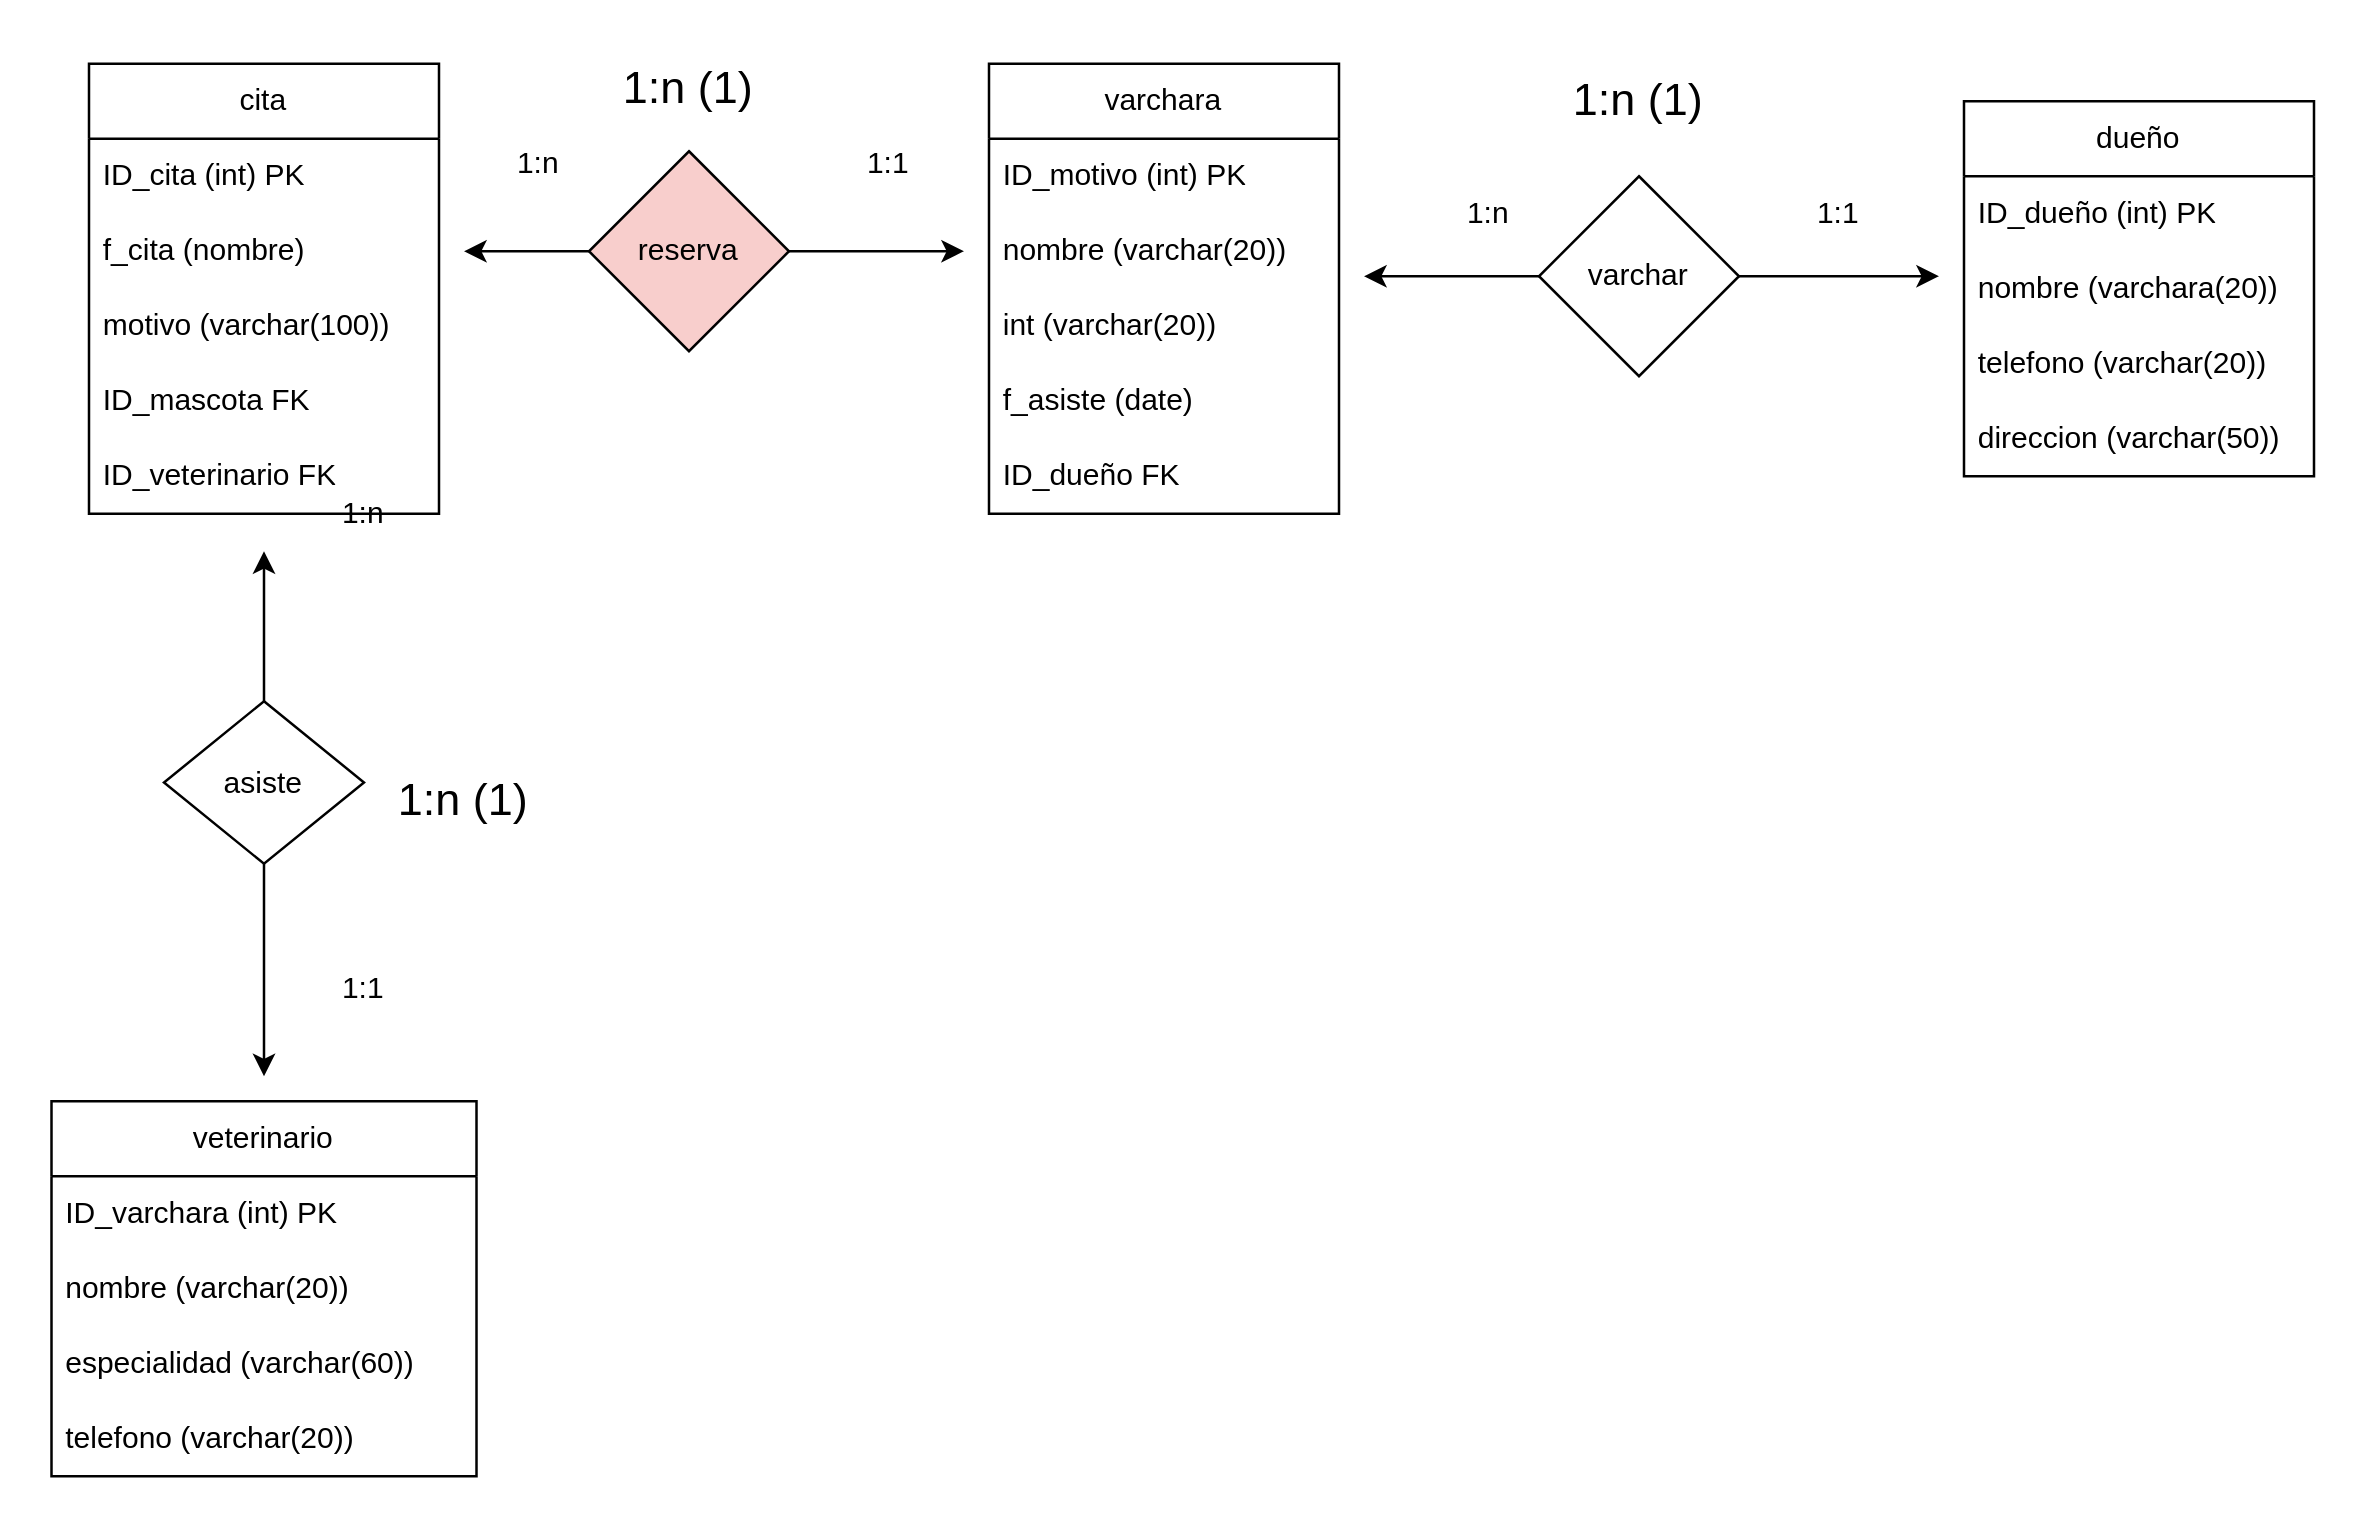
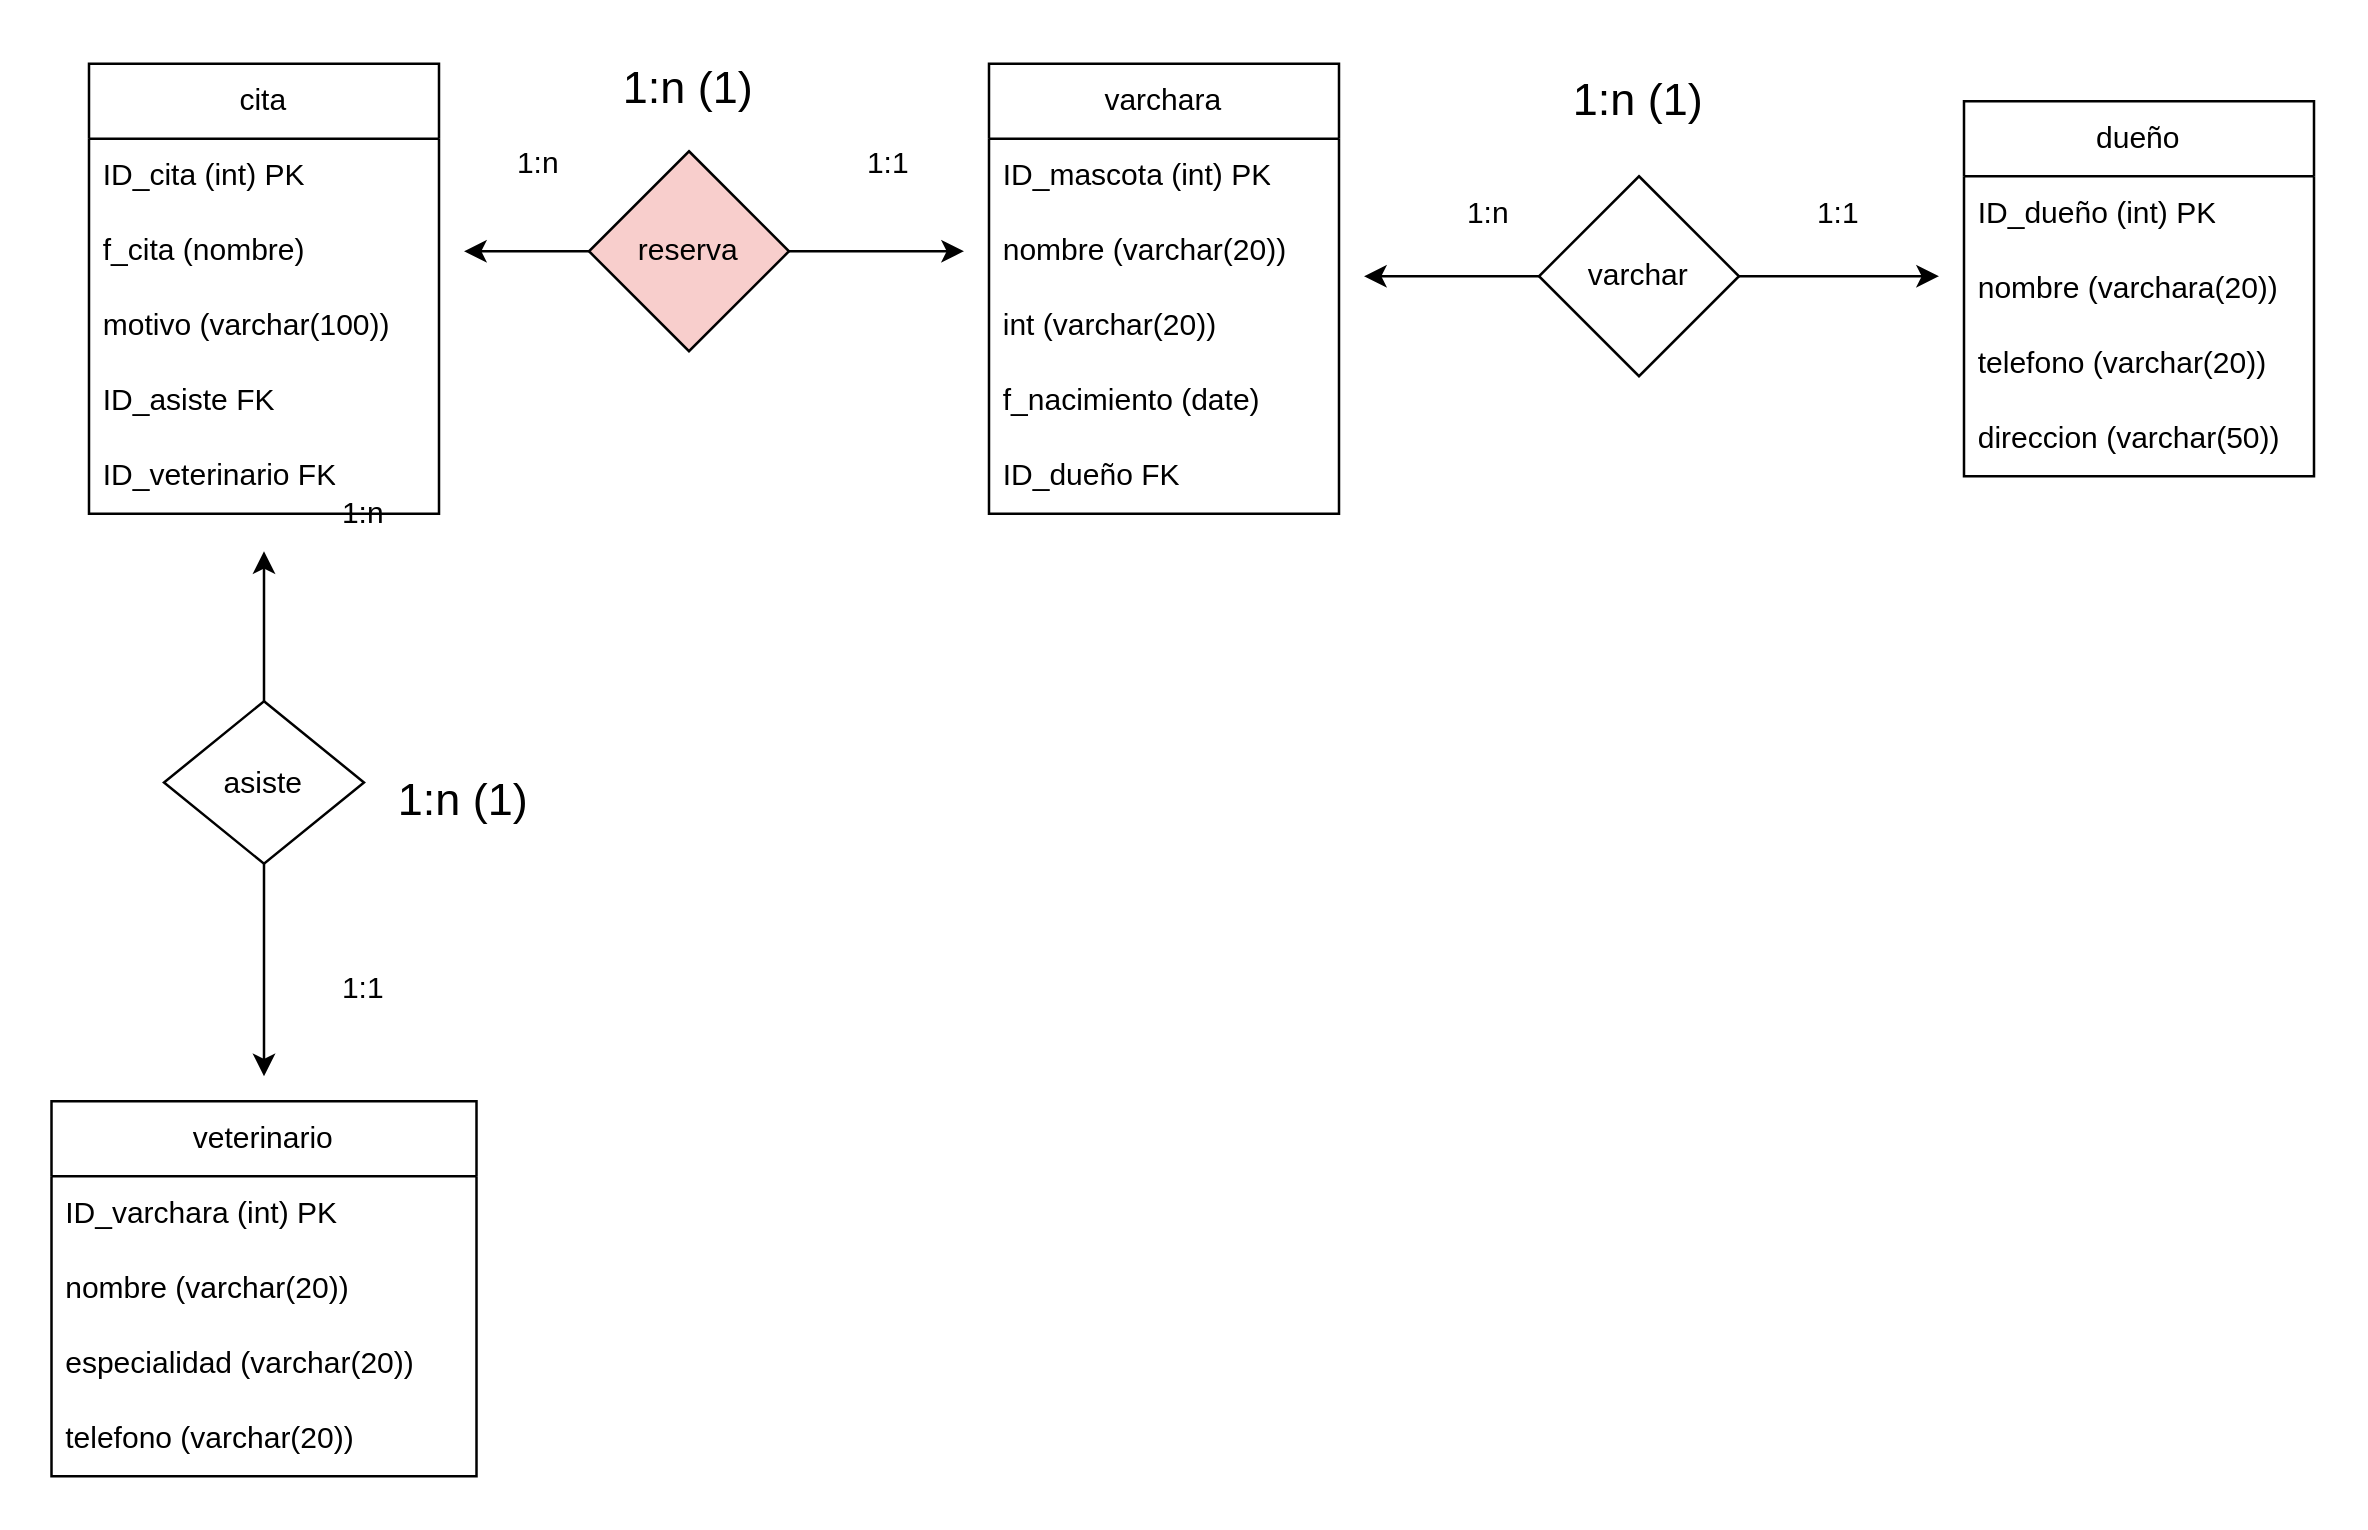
(1139, 176) -> (1152, 176)
(209, 401) -> (197, 401)
(1122, 401) -> (1152, 401)
(266, 1364) -> (266, 1364)
